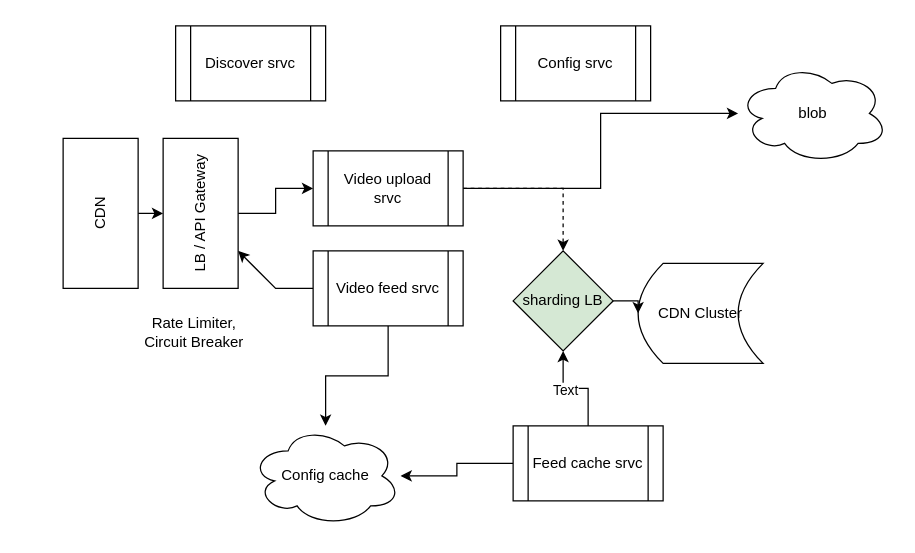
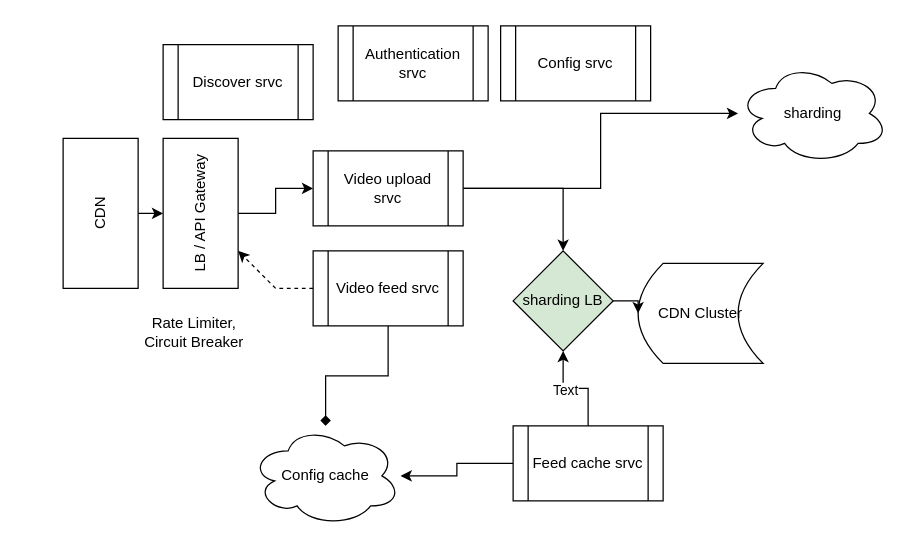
(251, 63) -> (238, 82)
none -> (413, 63)
(813, 113) -> (813, 113)
(563, 214) -> (563, 214)
(272, 285) -> (272, 285)
(326, 416) -> (326, 415)
